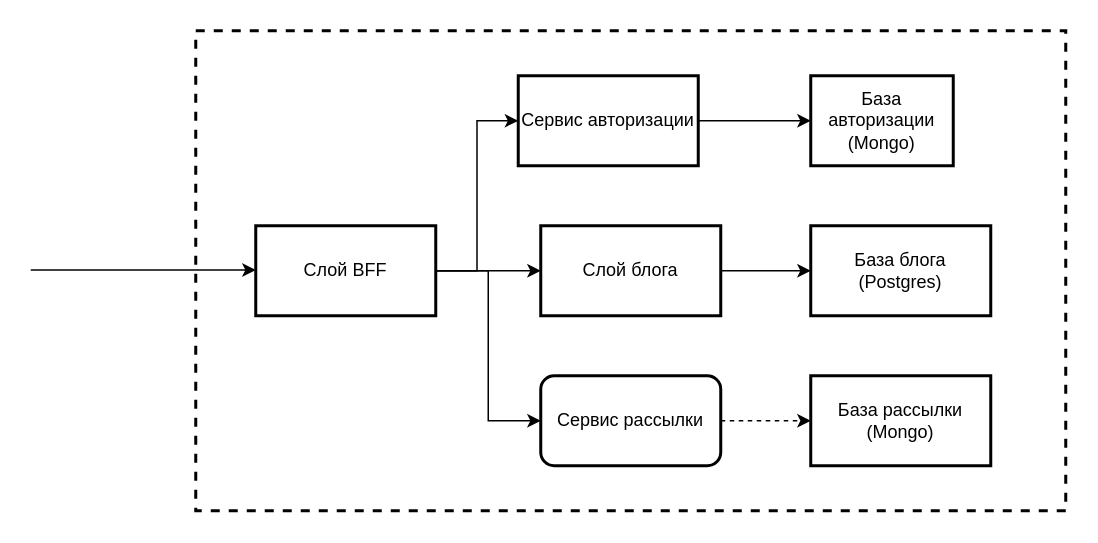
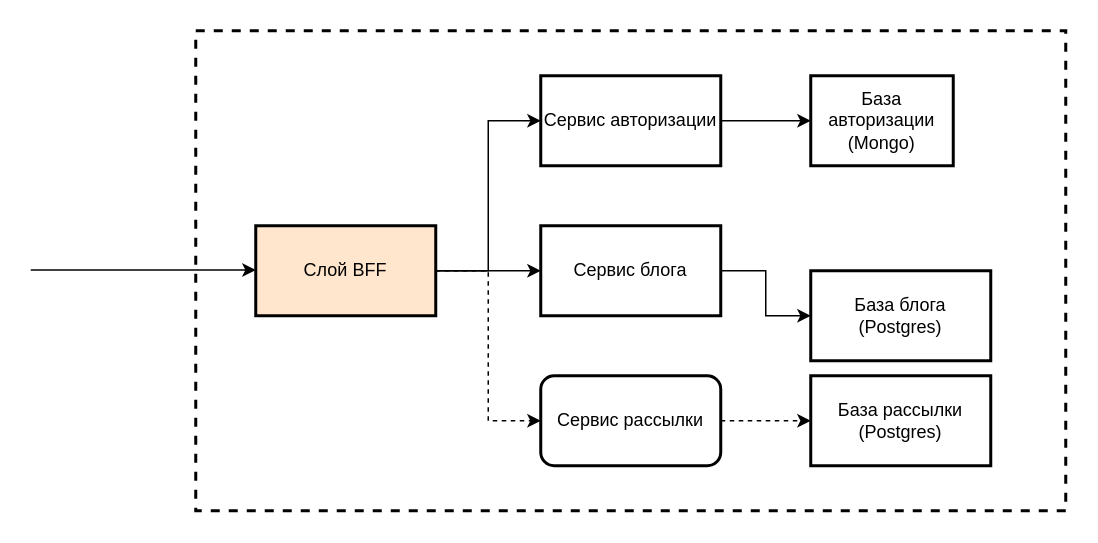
(608, 121) -> (631, 121)
(346, 271) -> (346, 271)
(631, 271) -> (631, 271)
(901, 271) -> (901, 316)
(488, 368) -> (488, 368)
(901, 421) -> (901, 421)
